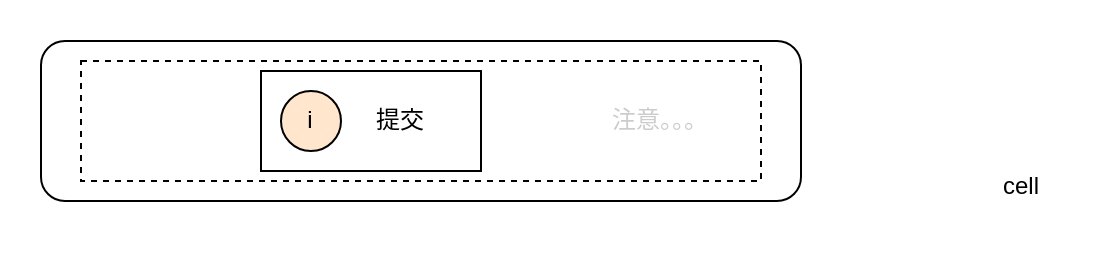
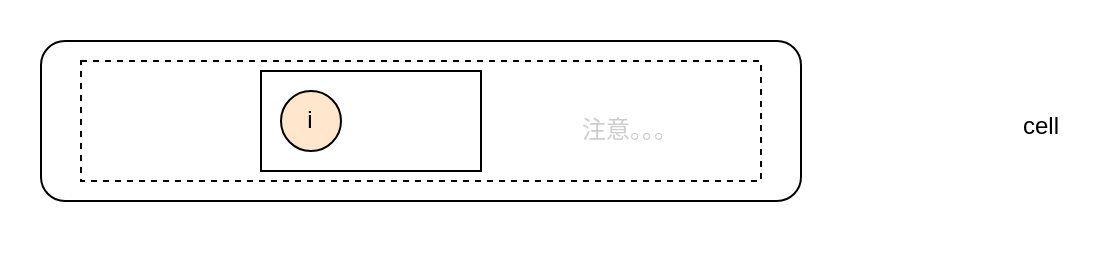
(401, 121) -> none
(661, 121) -> (631, 131)
(1021, 187) -> (1041, 127)
